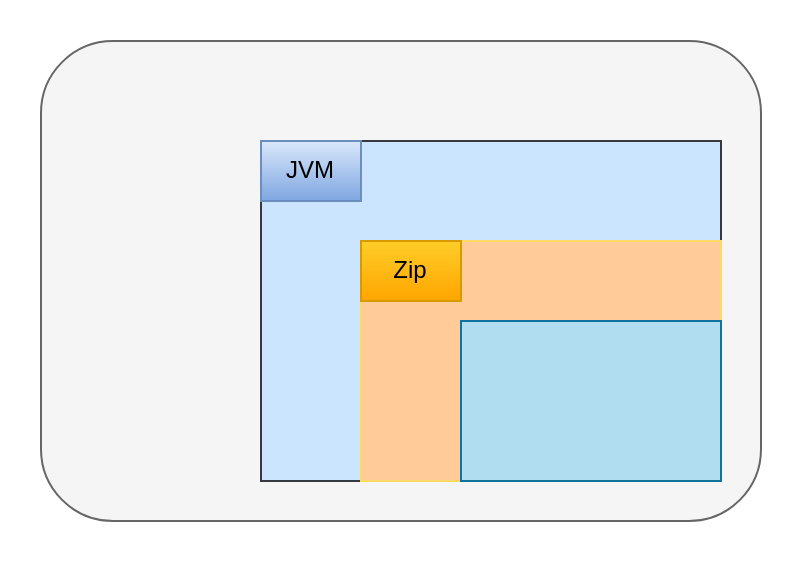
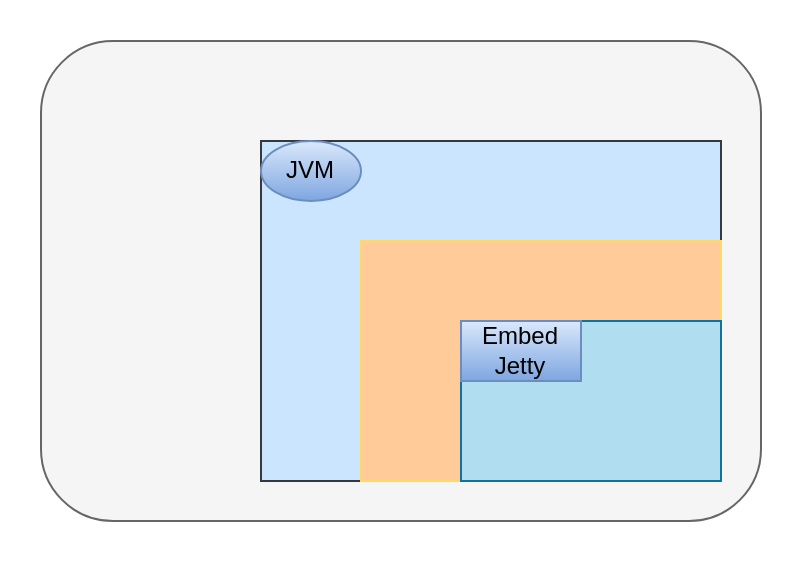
(311, 171) -> (311, 171)
(411, 271) -> none
none -> (521, 351)
